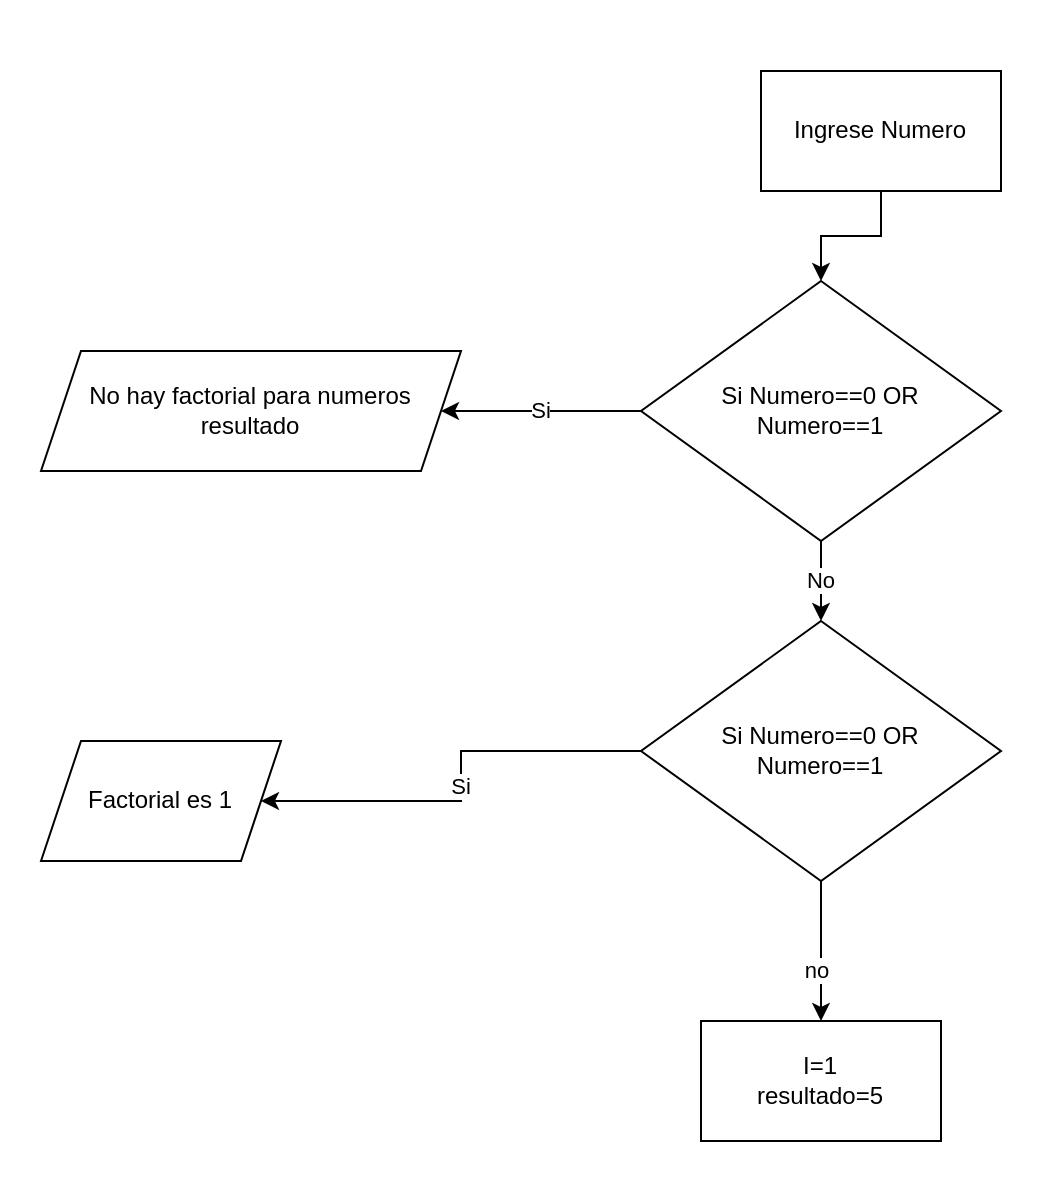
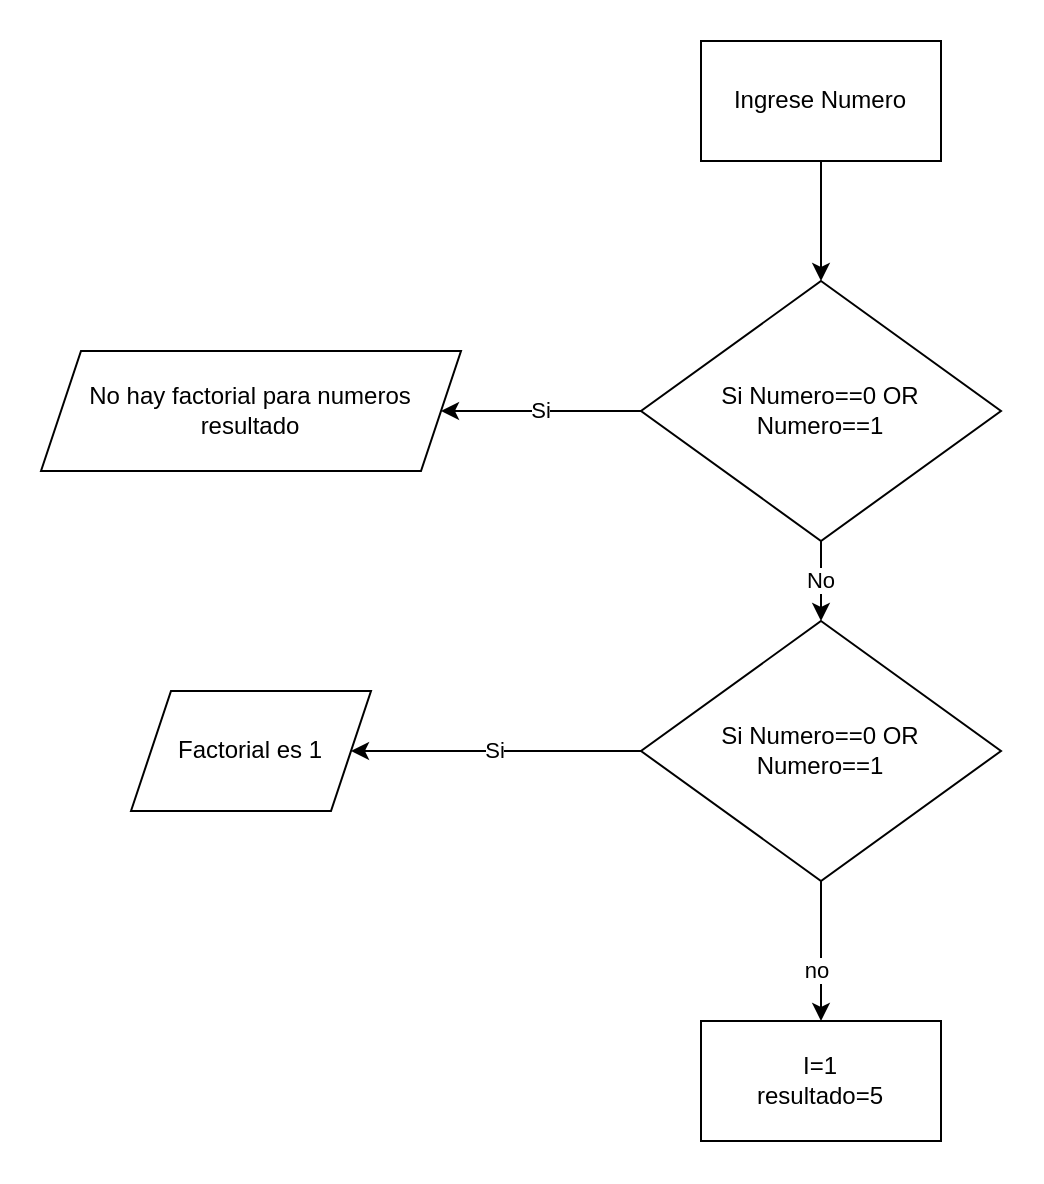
(881, 131) -> (821, 101)
(161, 801) -> (251, 751)
